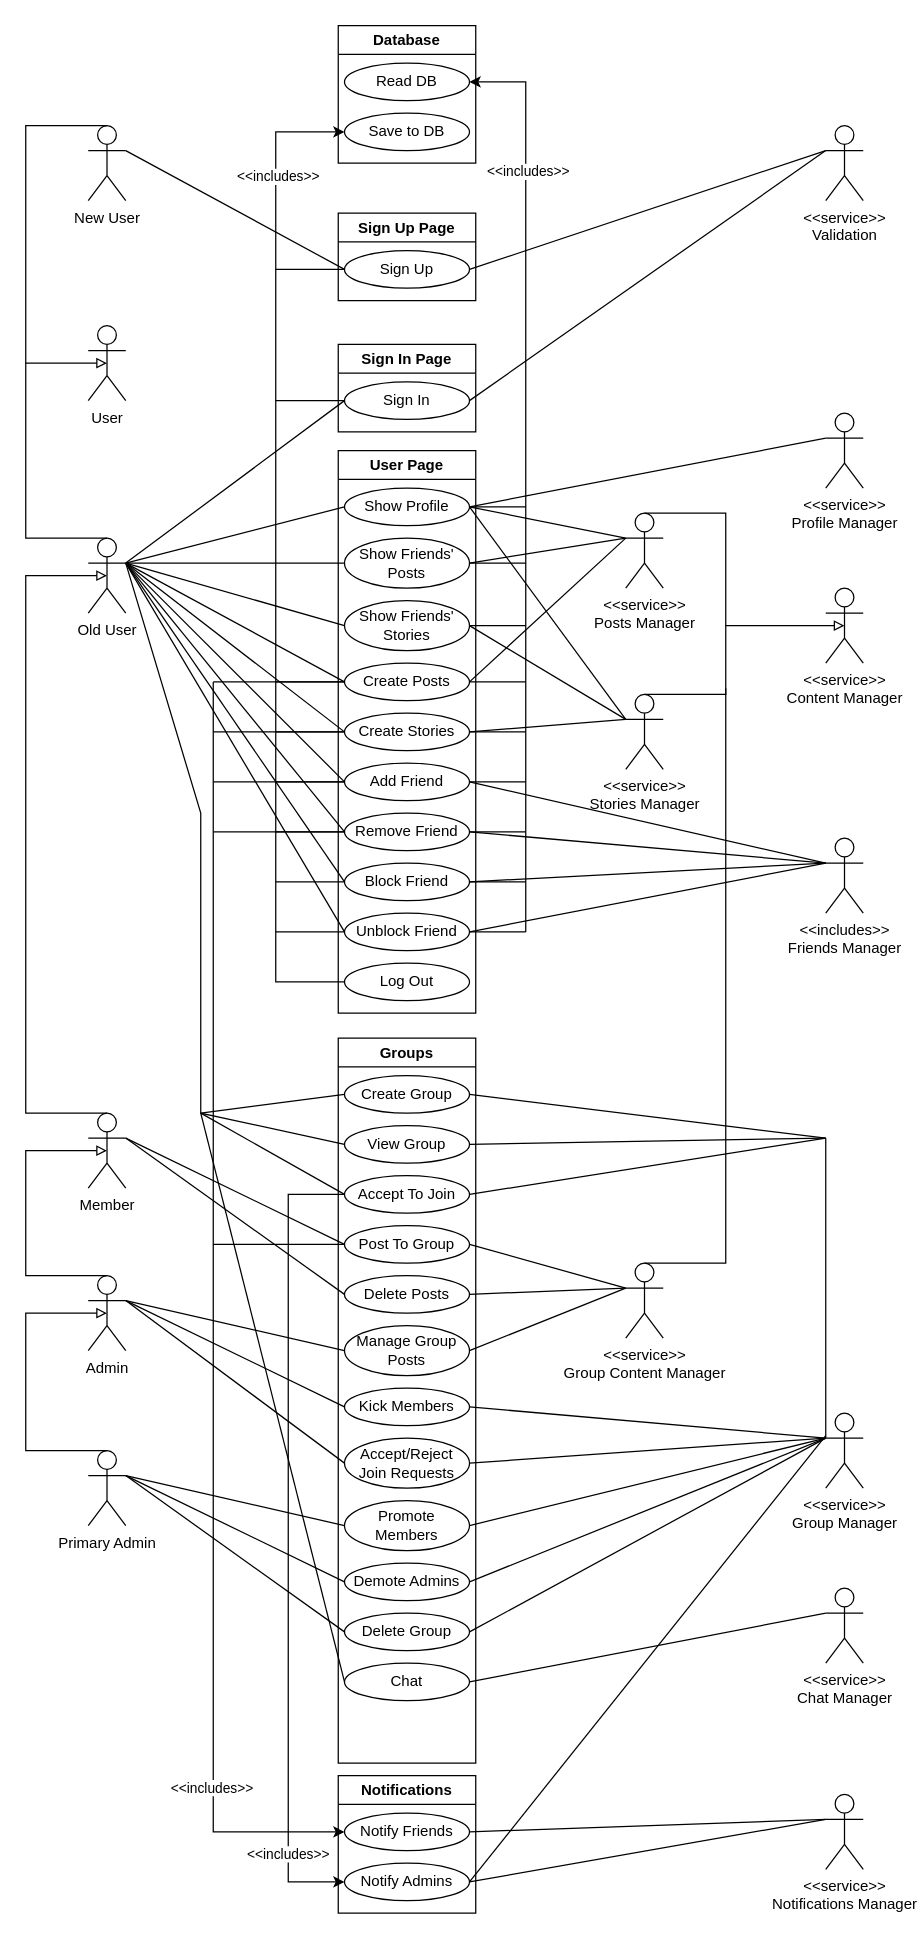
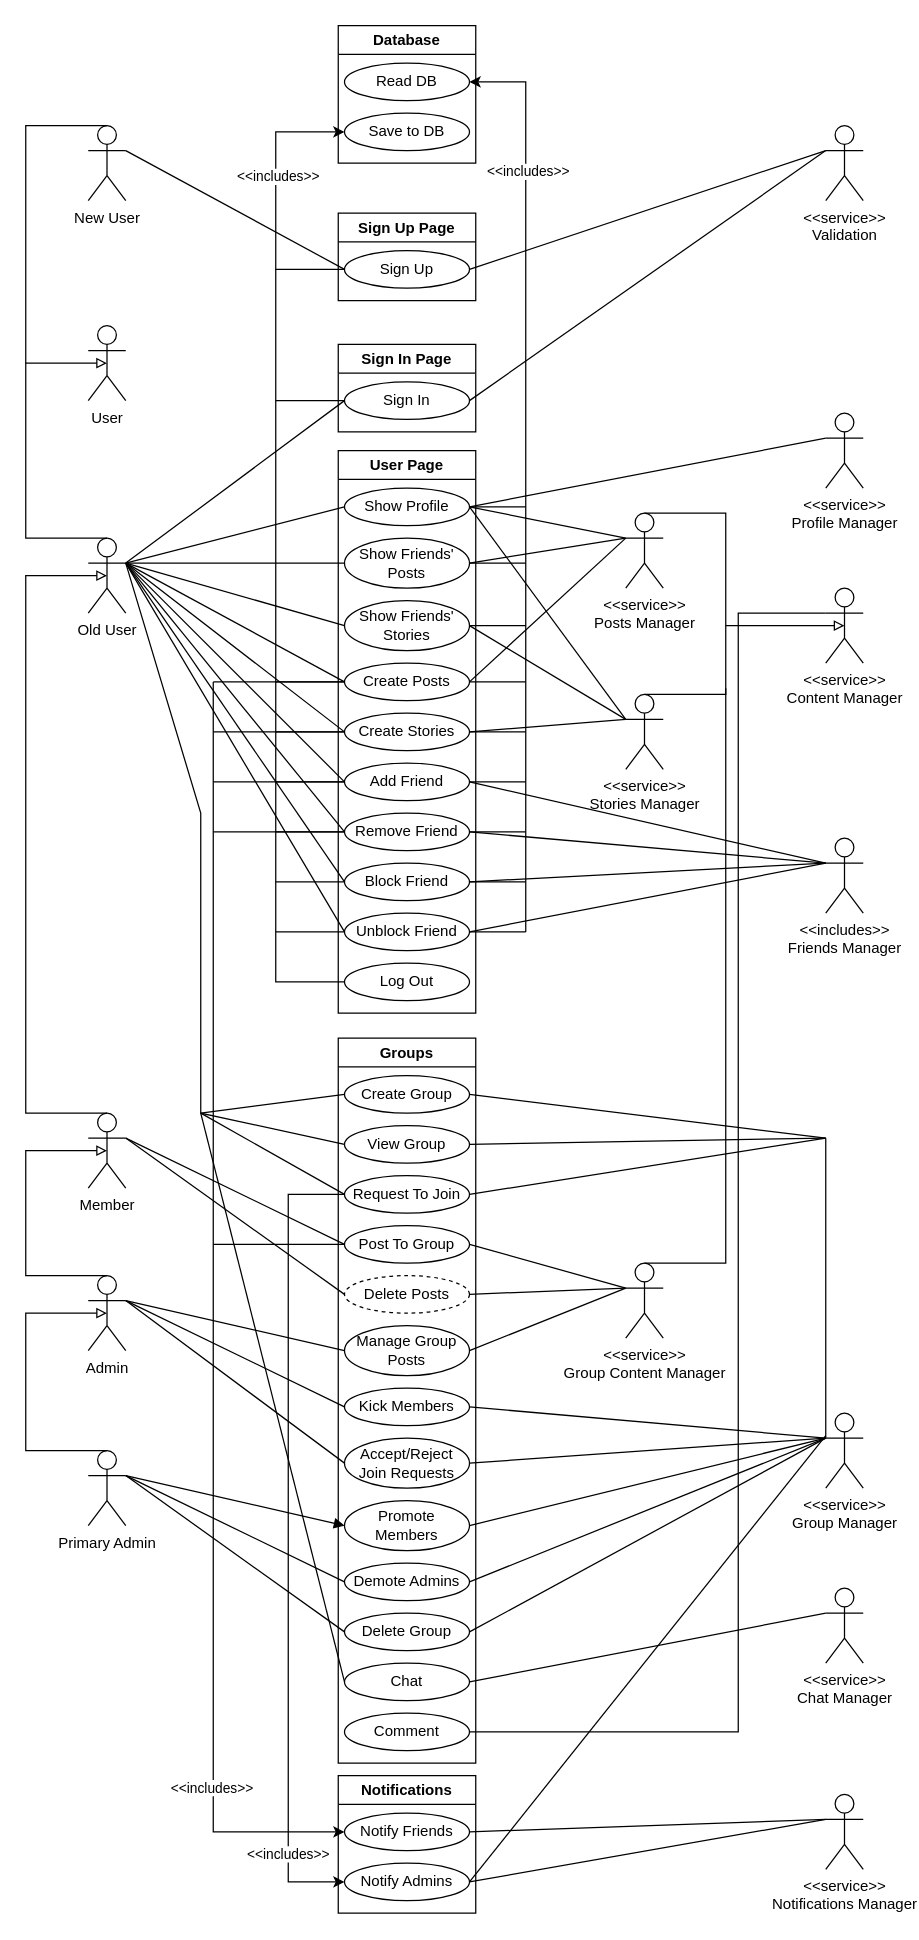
none -> (738, 1033)
(407, 1194) -> (407, 1194)
(407, 1294) -> (407, 1294)
(336, 1524) -> (333, 1523)
none -> (407, 1732)
